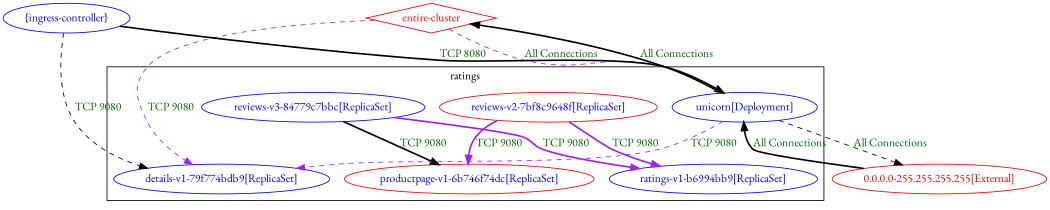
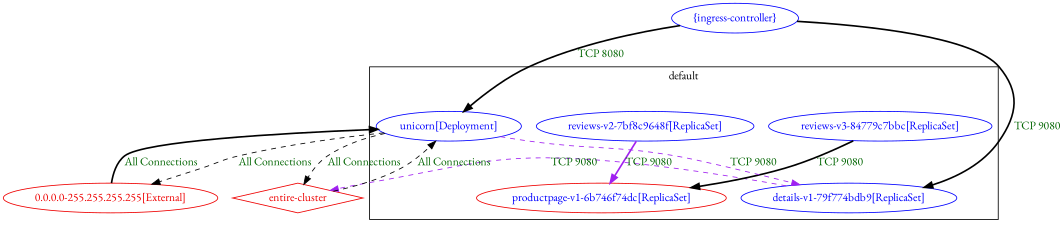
(193, 43) -> (562, 158)
(603, 49) -> (342, 148)
(582, 64) -> (390, 174)
(465, 76) -> (684, 76)
(548, 107) -> (645, 126)
(72, 117) -> (980, 54)
(713, 179) -> none
